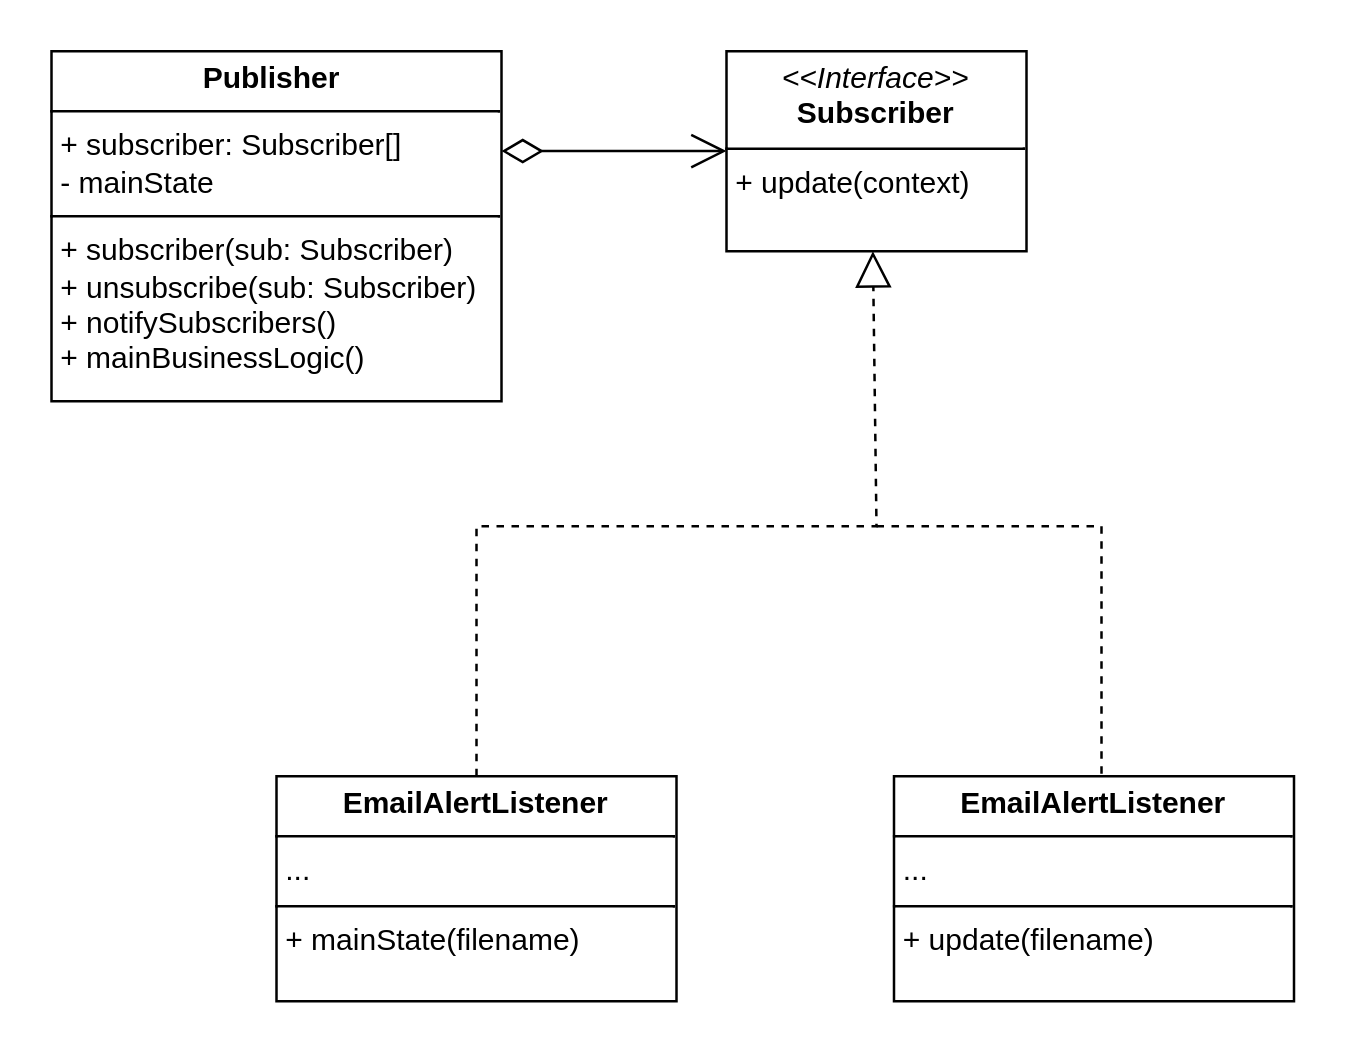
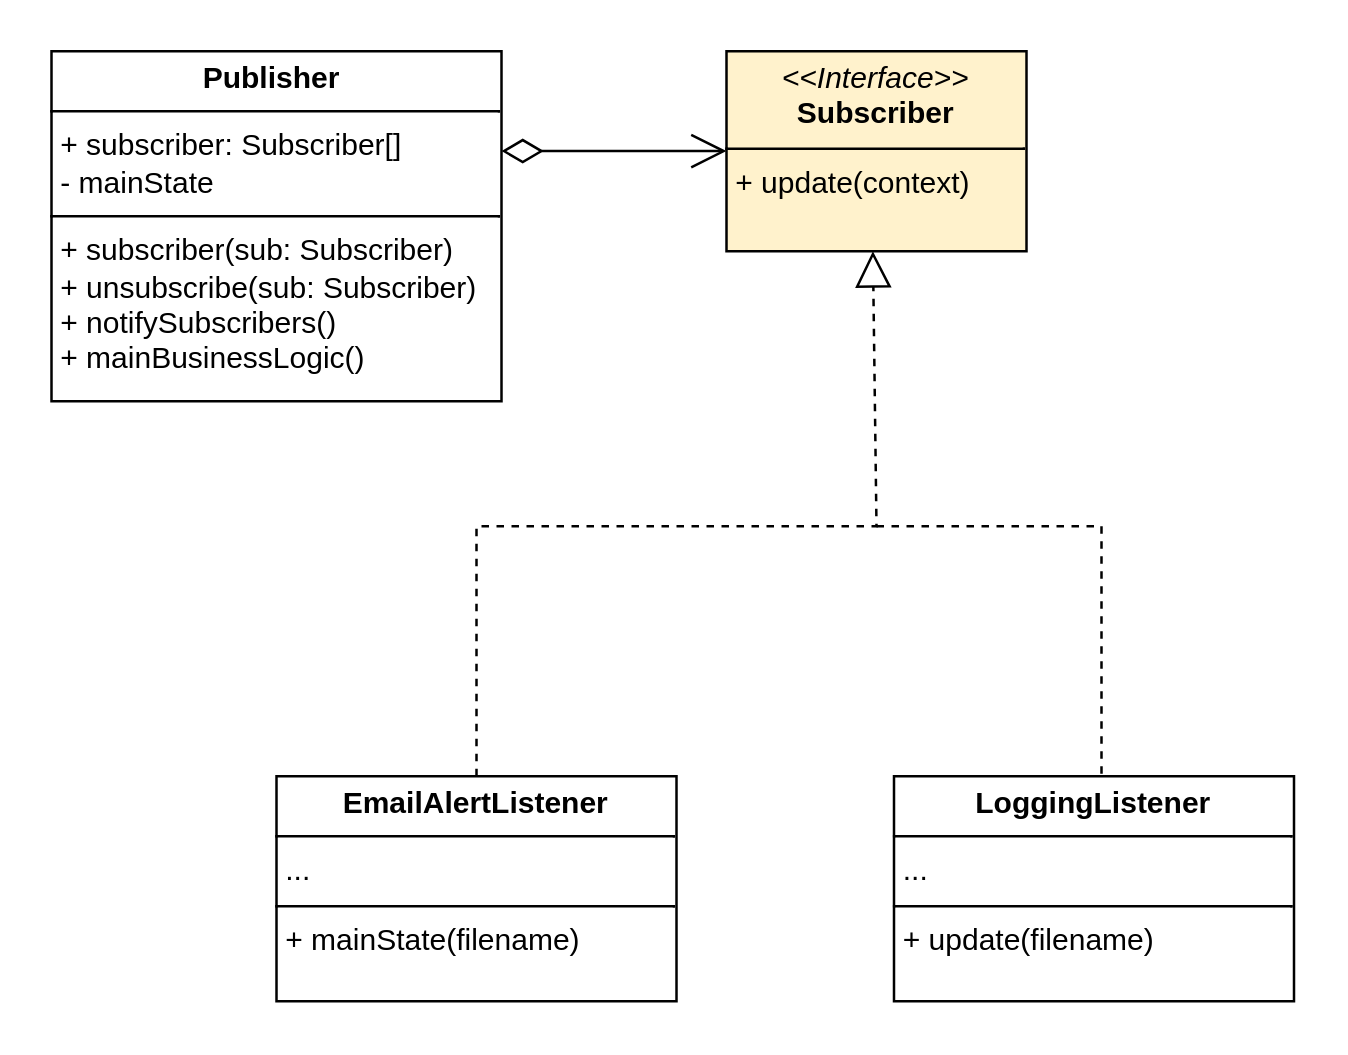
(876, 151) -> (876, 151)
(1033, 830) -> (1033, 830)
